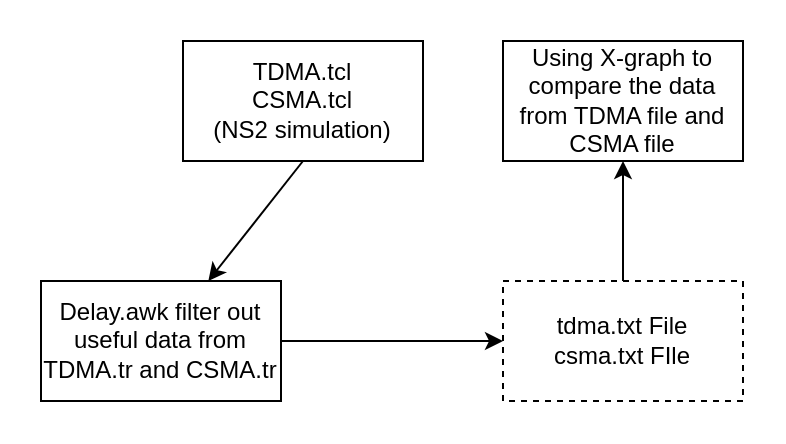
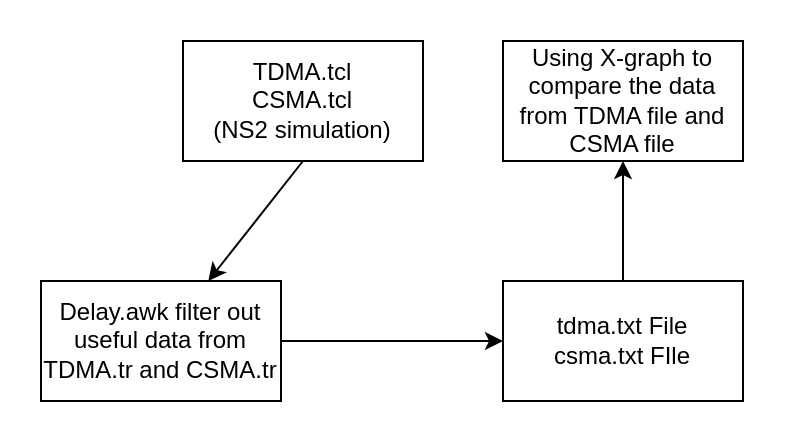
(623, 341) -> (623, 341)
